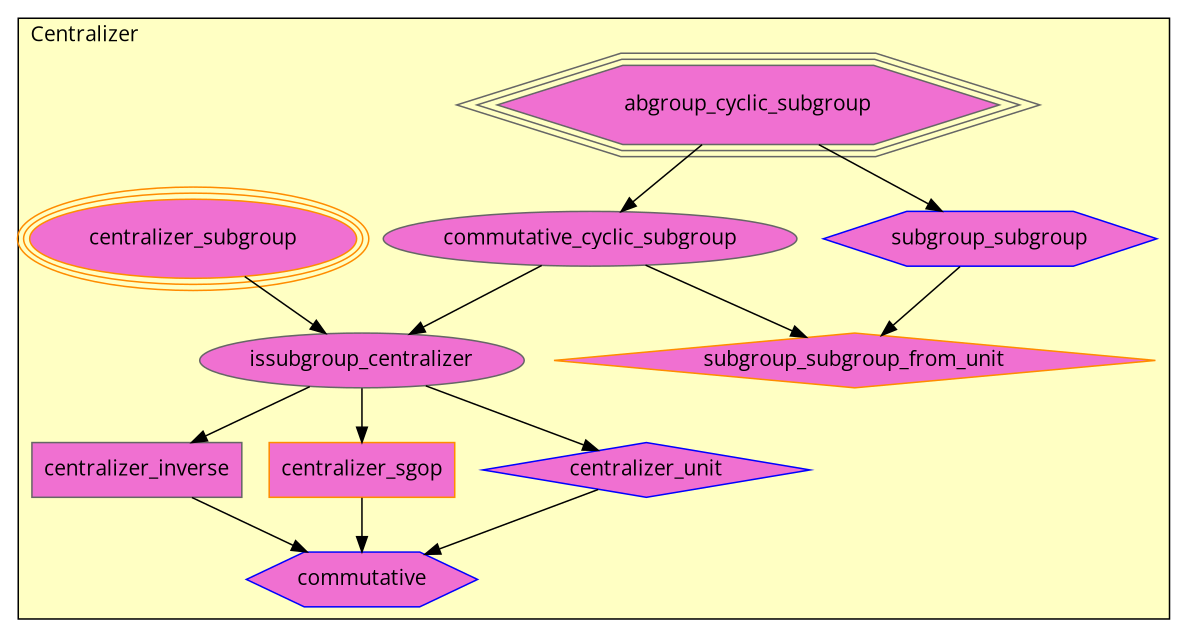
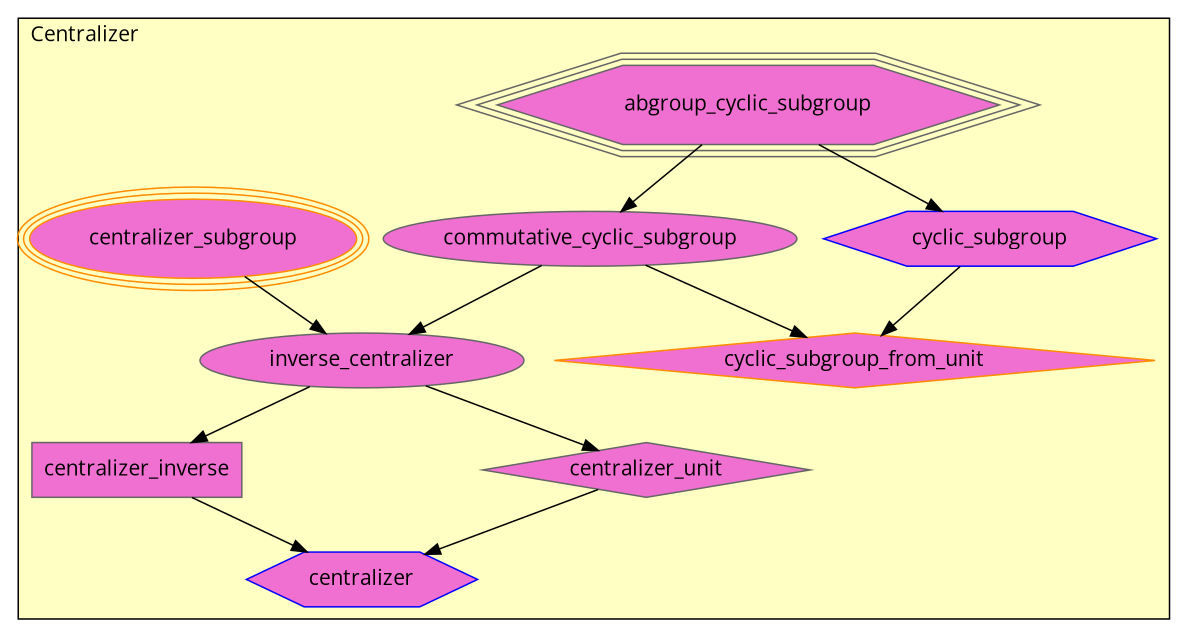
(990, 239) -> (990, 239)
(362, 360) -> (362, 360)
(855, 360) -> (855, 360)
(362, 470) -> none
(646, 470) -> (646, 470)
(362, 579) -> (362, 579)
